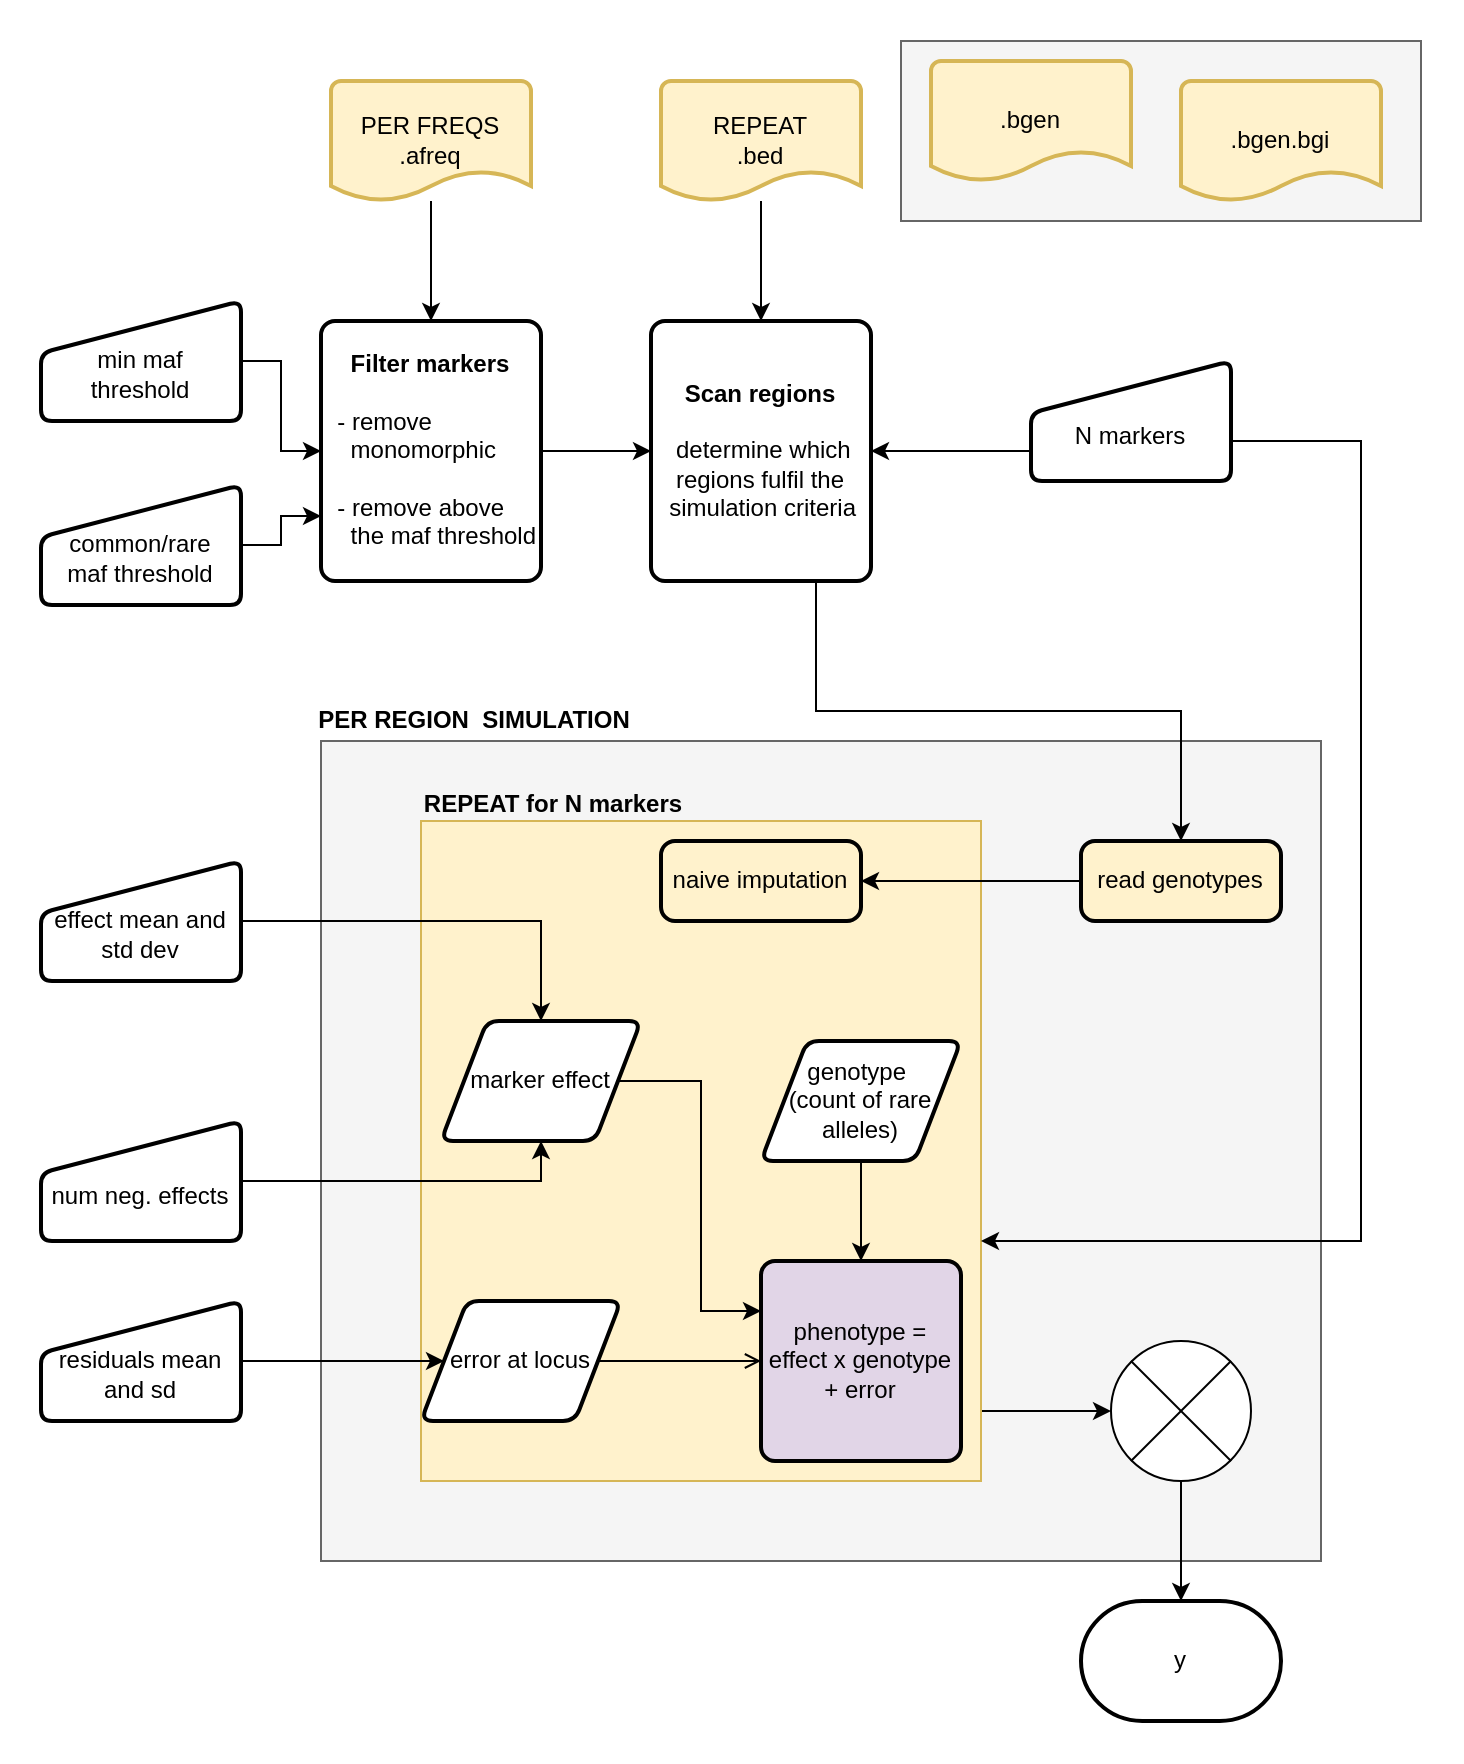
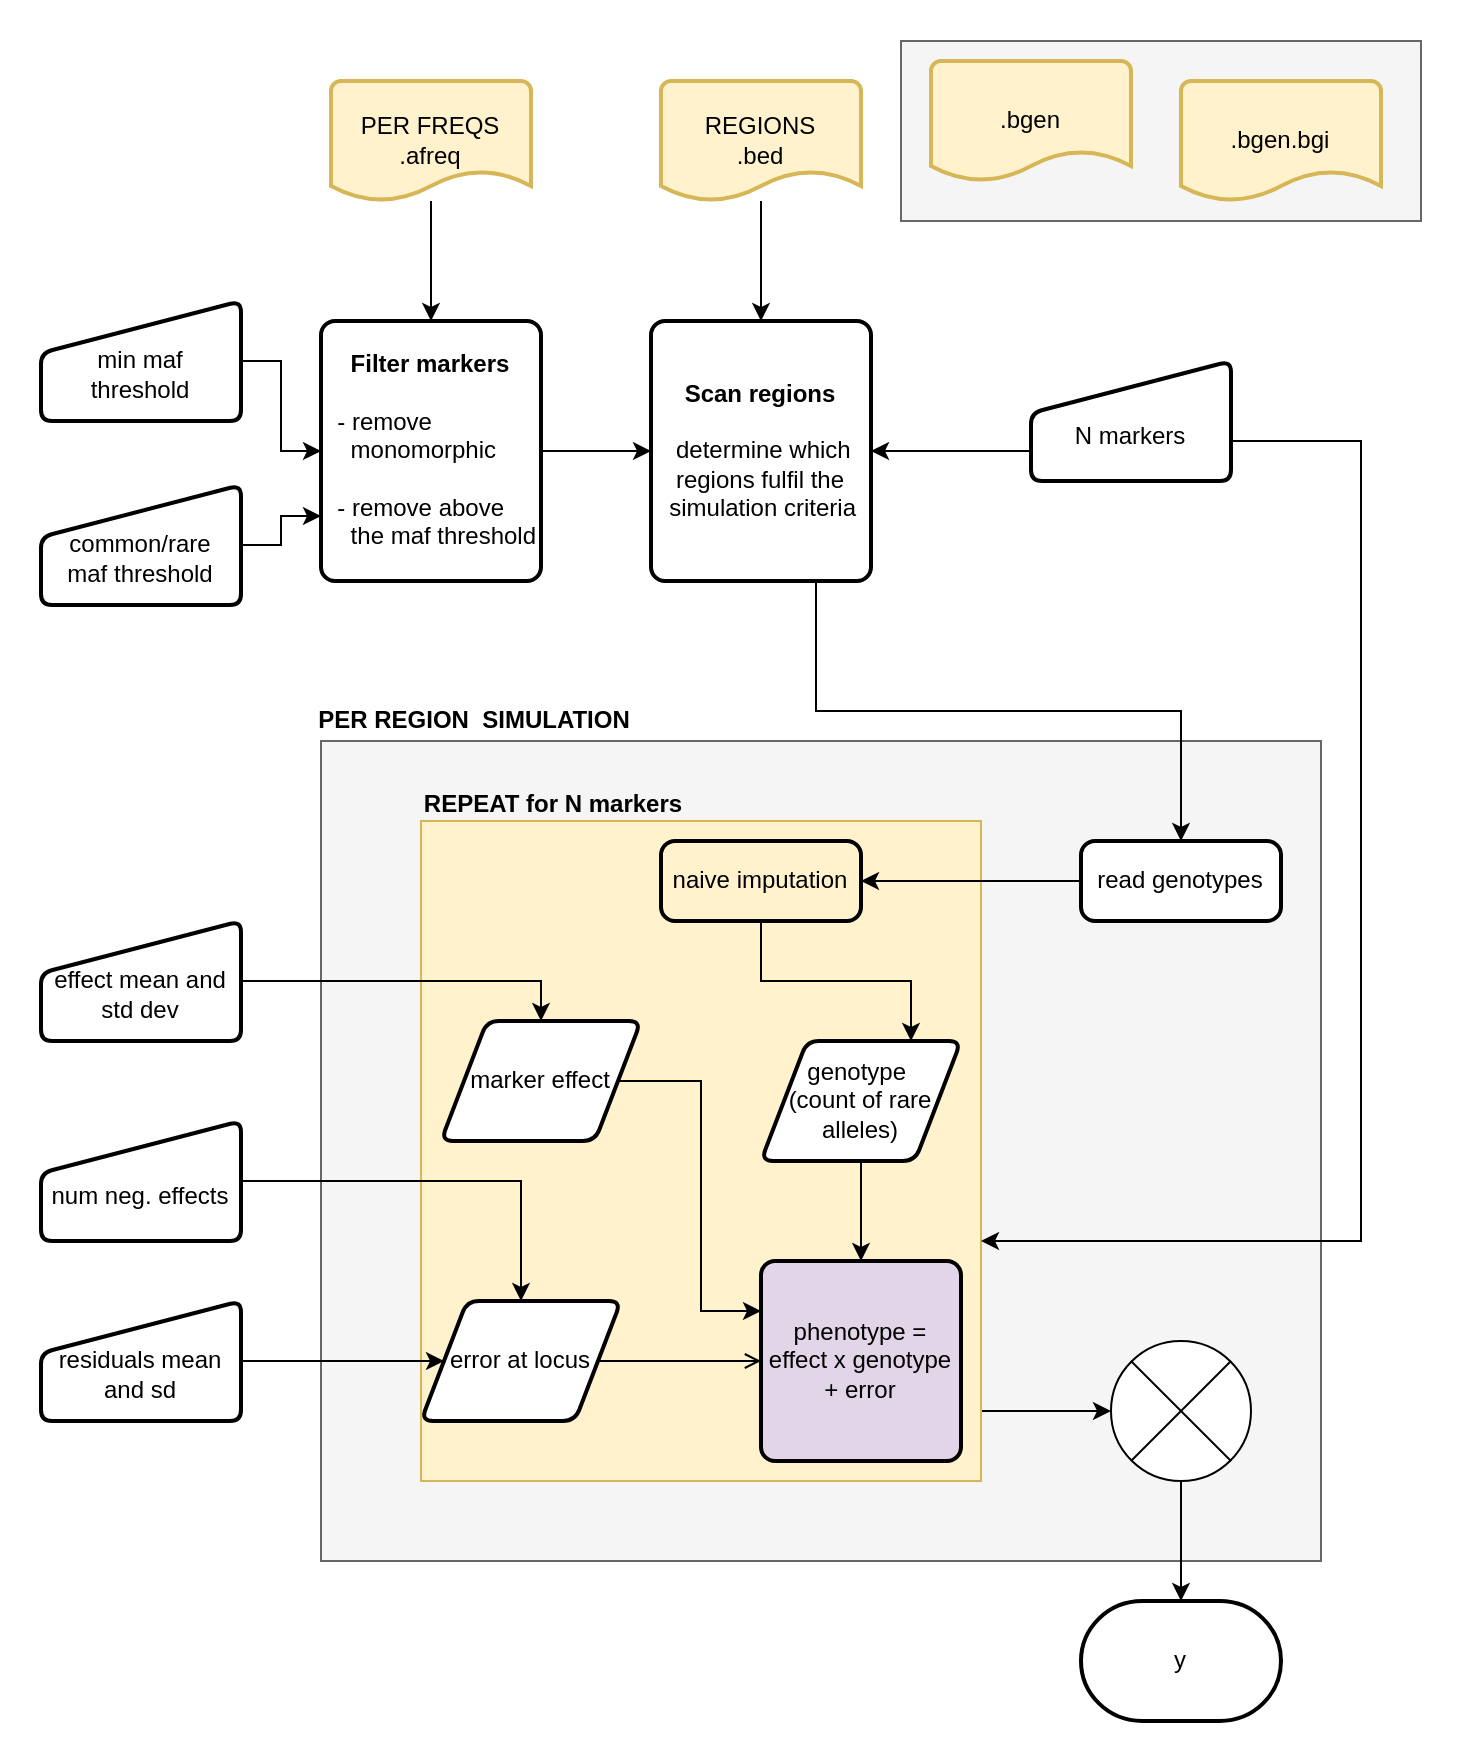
(761, 141) -> (761, 141)
(1181, 881) -> (1181, 881)
(141, 921) -> (141, 981)
none -> (829, 981)
(541, 1179) -> (521, 1233)
